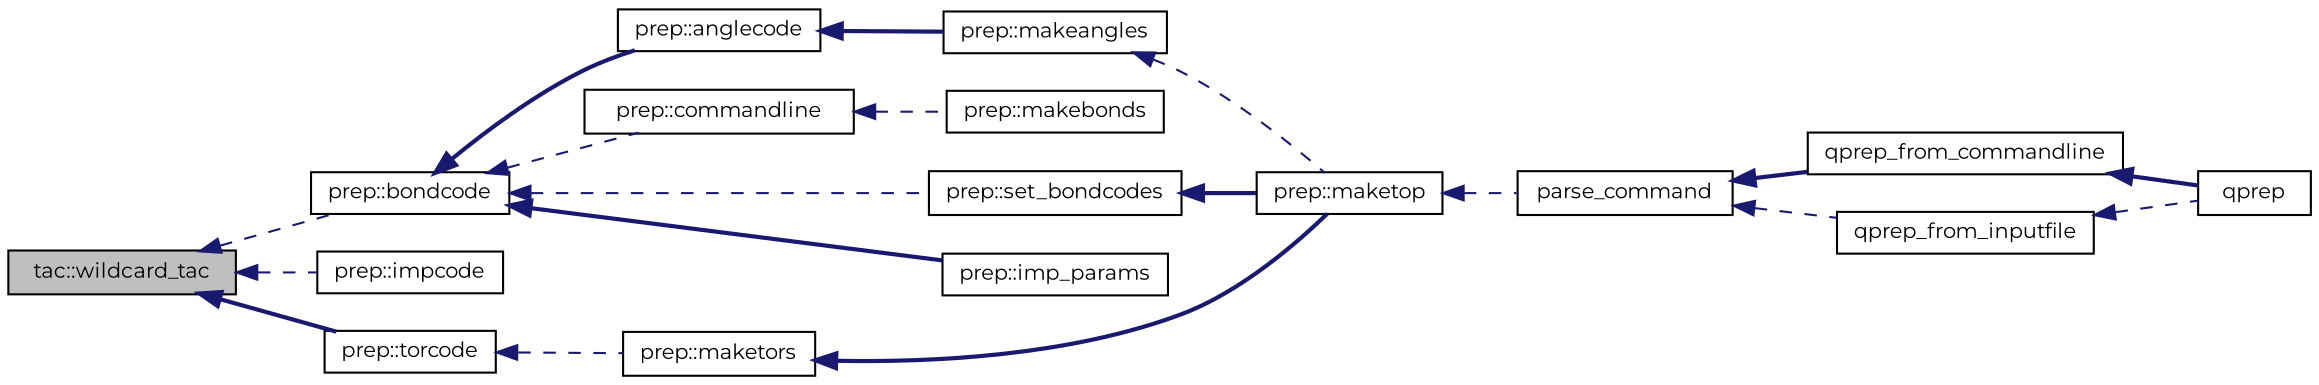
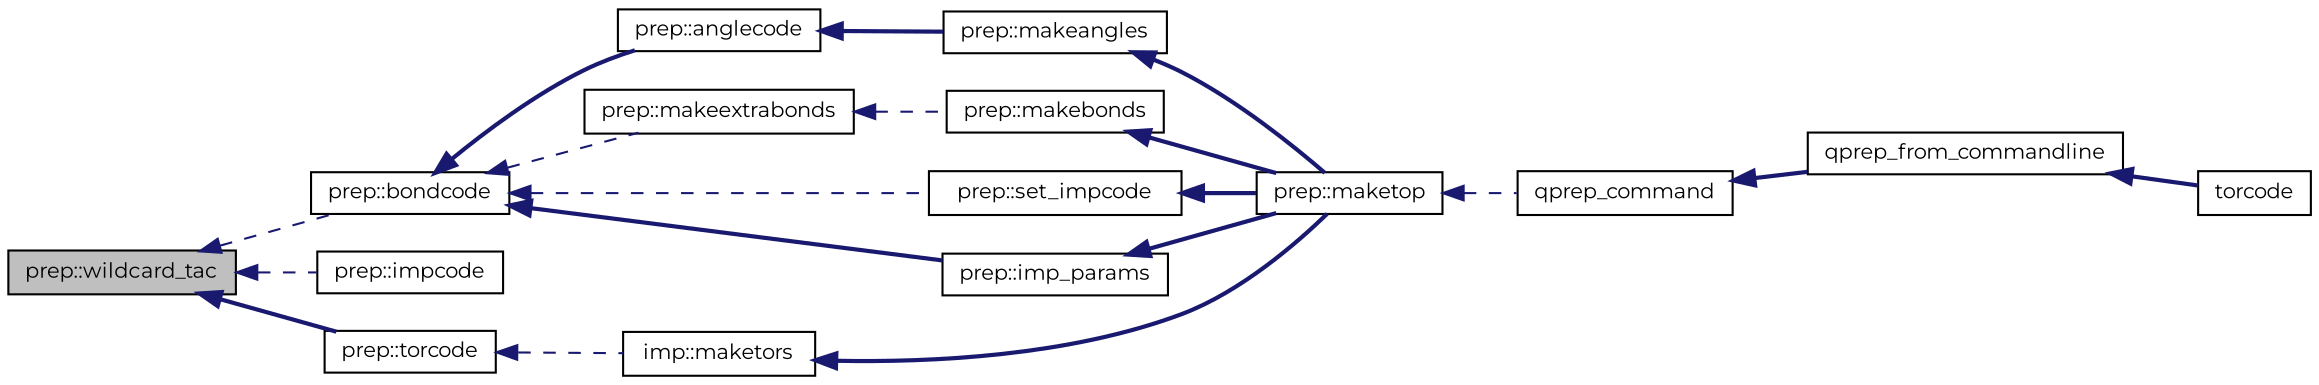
(1243, 109) -> (1243, 109)
(719, 112) -> (719, 112)
none -> (1212, 155)
(1055, 193) -> (1055, 193)
(1625, 193) -> (1625, 193)
(2255, 193) -> (2255, 193)
none -> (1212, 231)
(1965, 233) -> none
(122, 272) -> (122, 272)
(719, 354) -> (719, 354)
